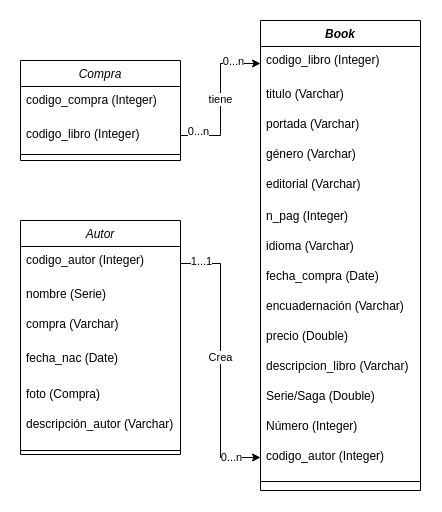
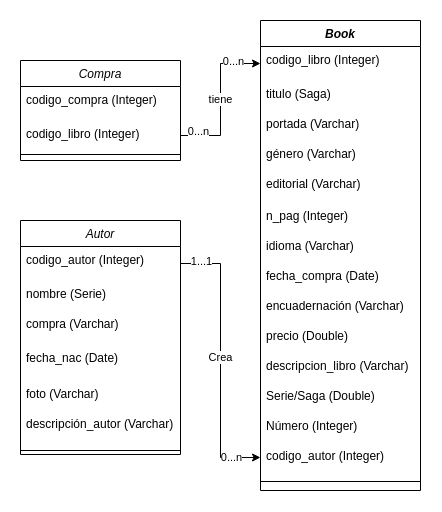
(315, 94) -> (305, 94)
(68, 394) -> (71, 394)
